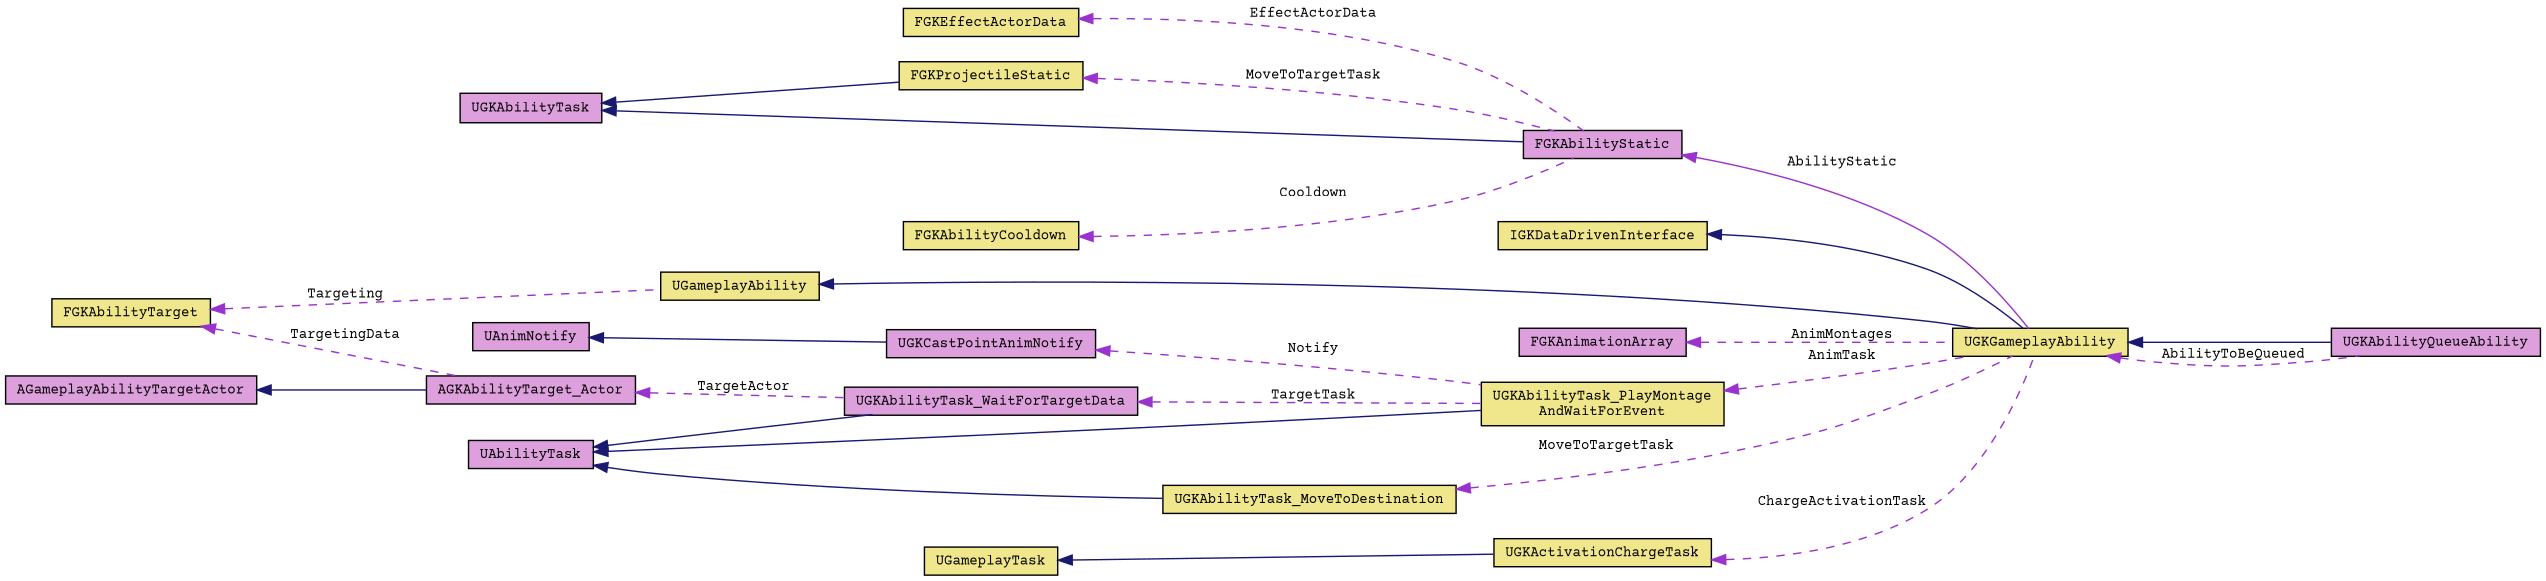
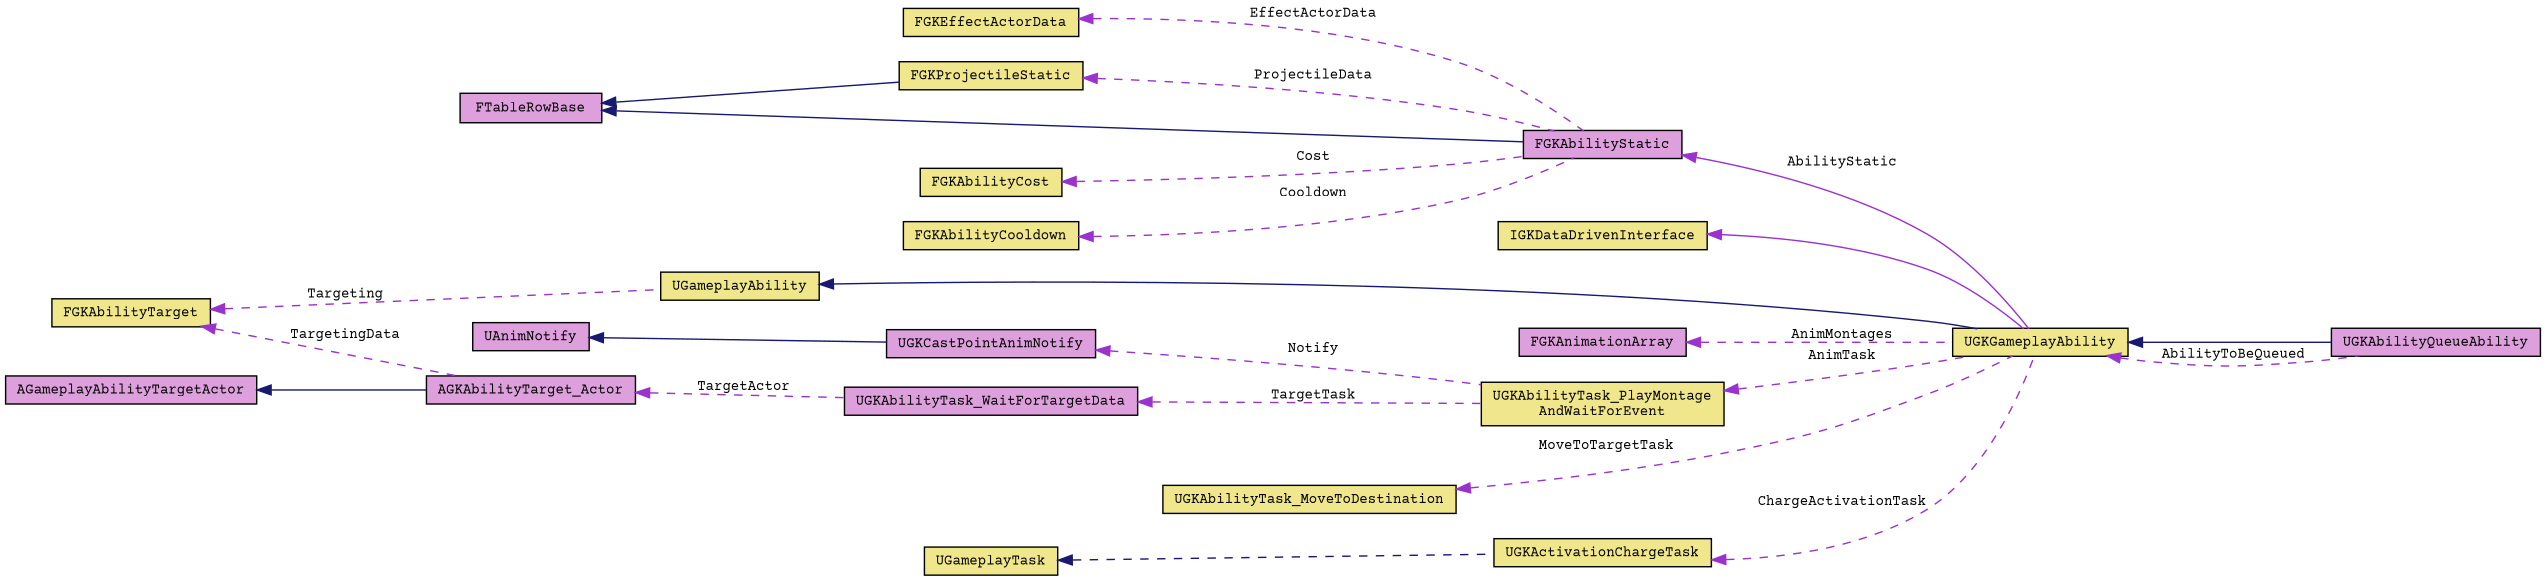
(1309, 75) -> (1309, 75)
(531, 108) -> (531, 108)
none -> (991, 182)
(1881, 256) -> (1881, 256)
(531, 454) -> none
(1283, 557) -> (1283, 557)
